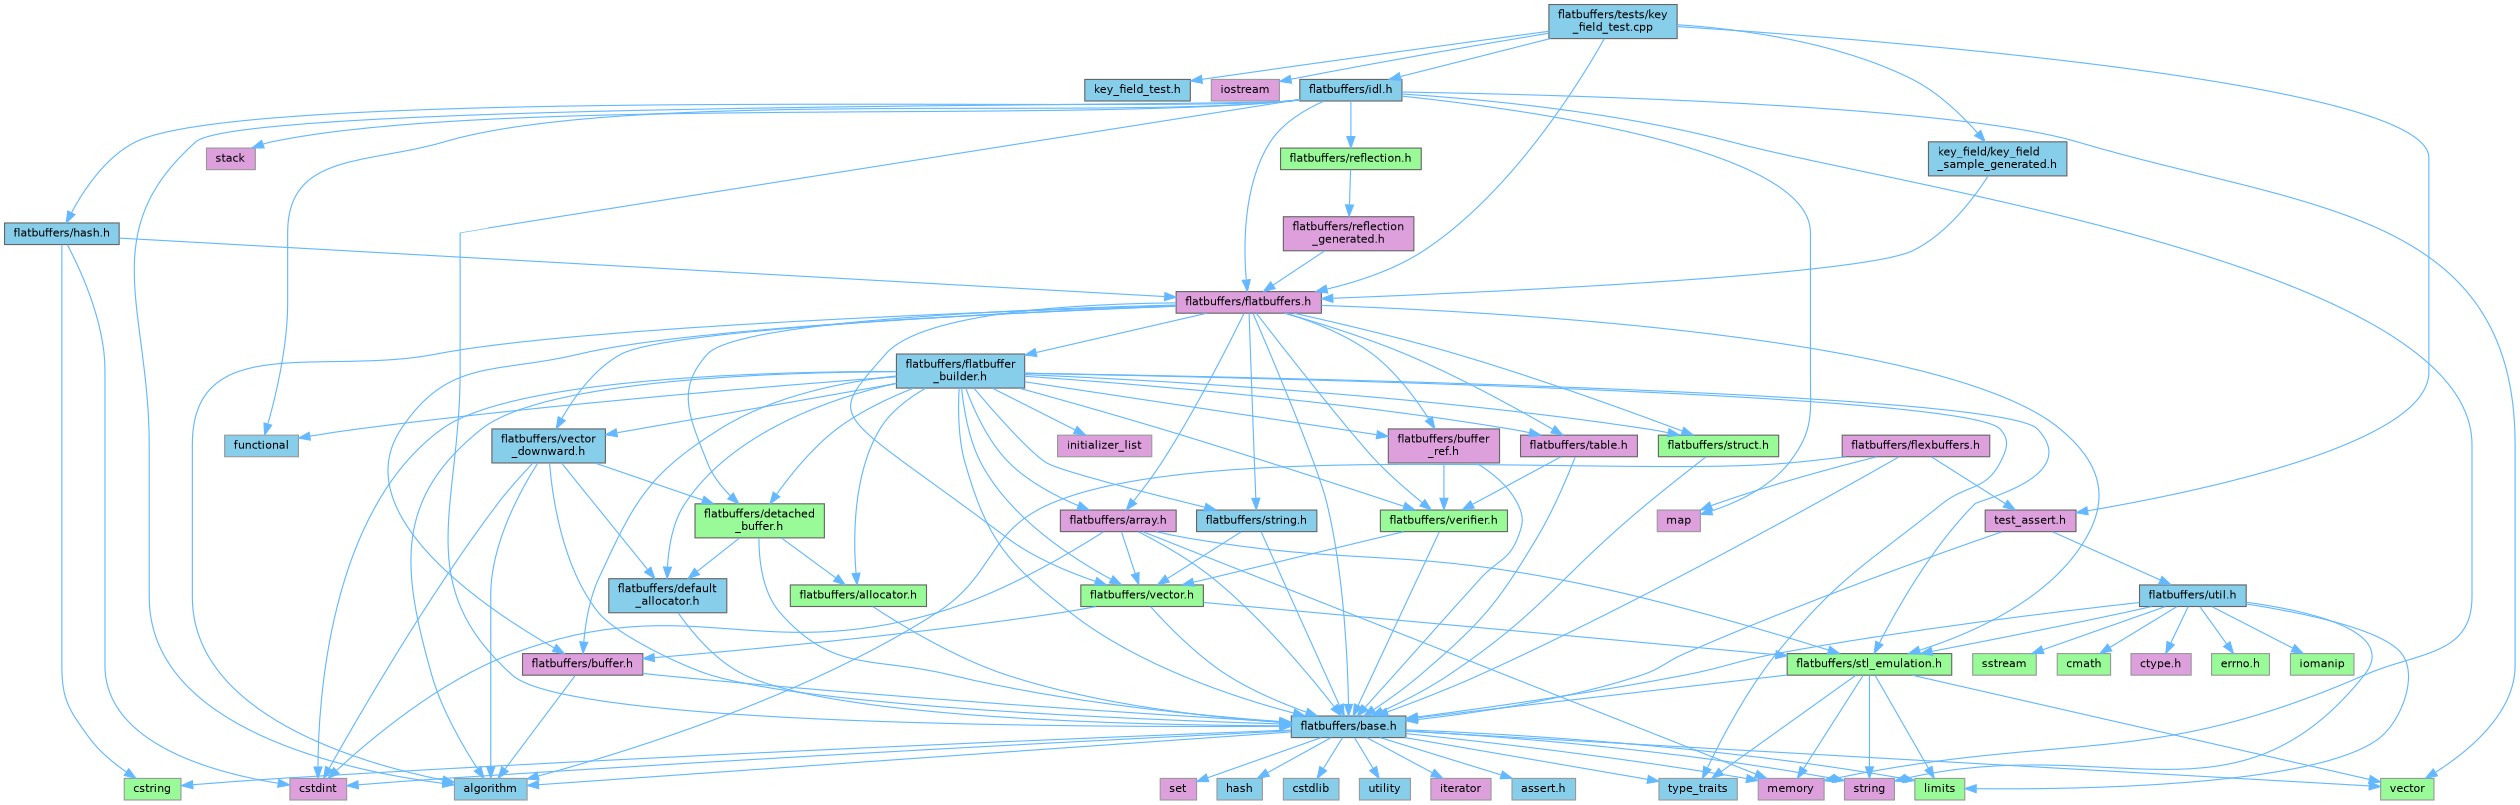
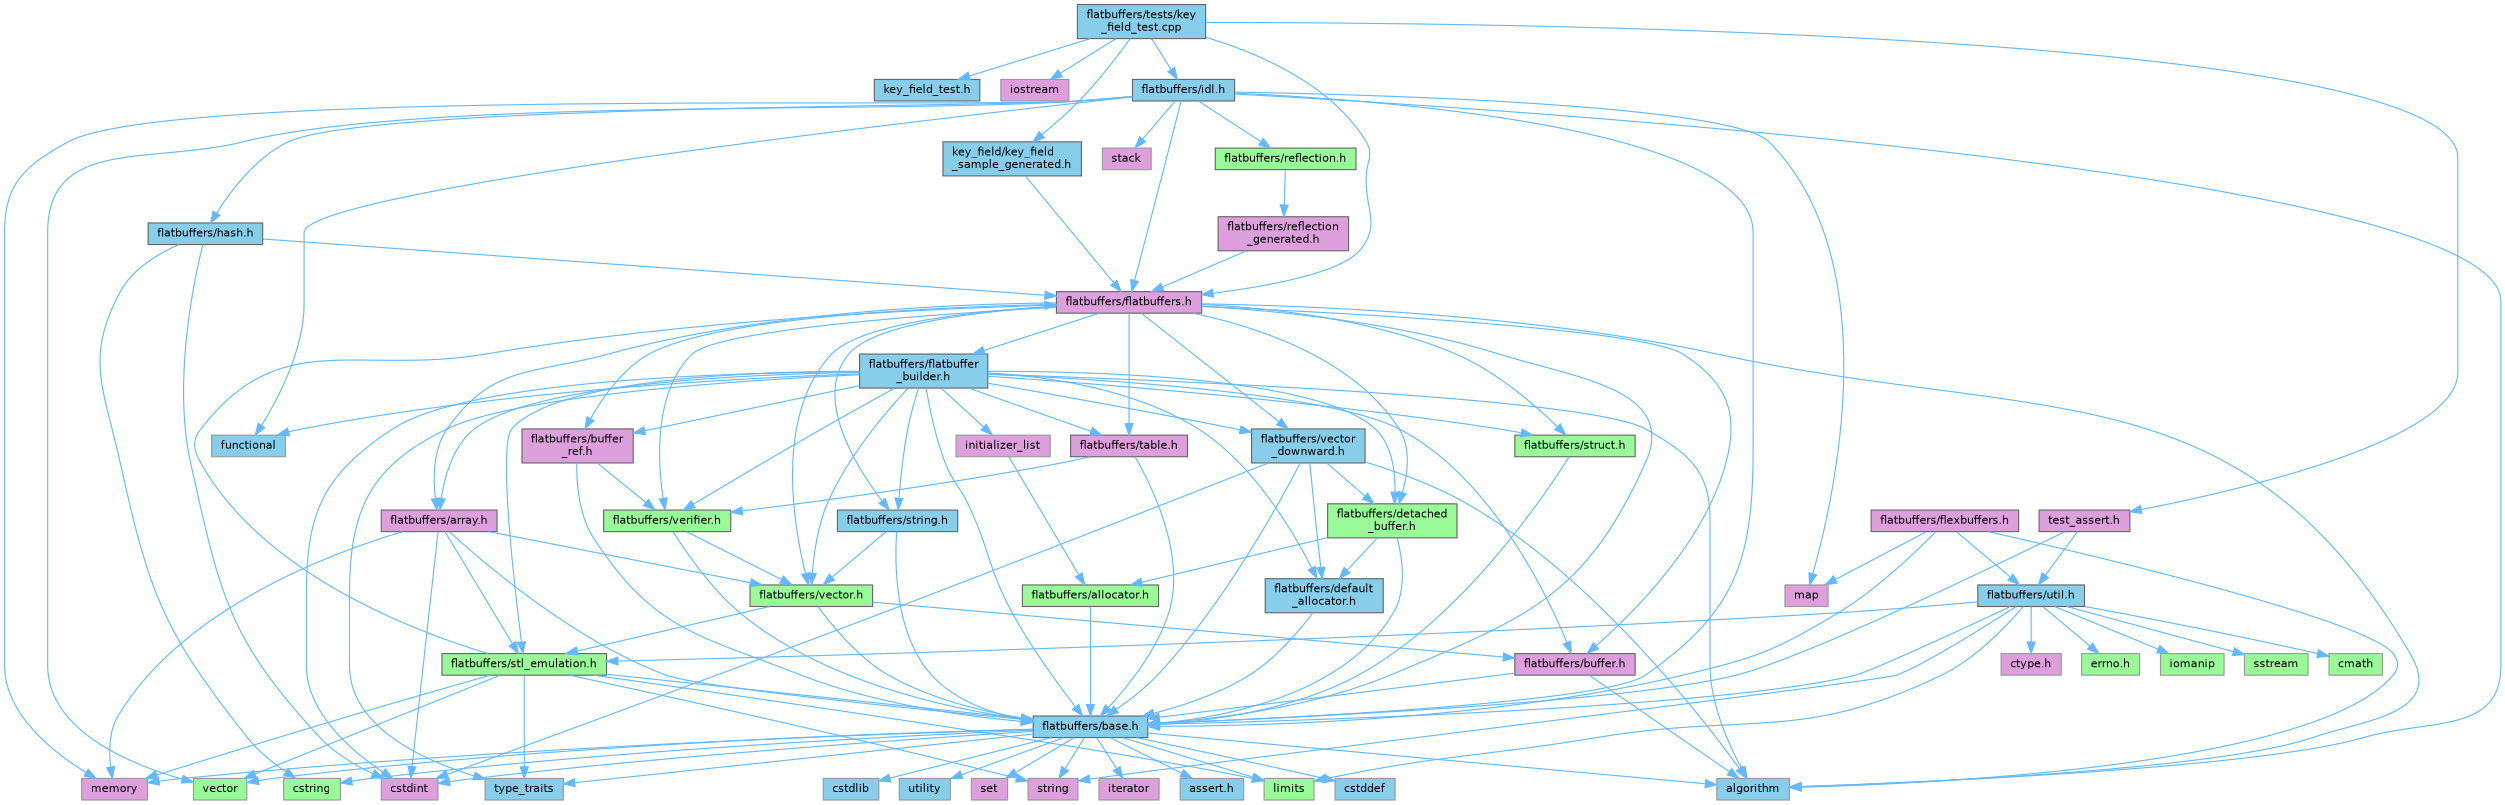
(1861, 358) -> (418, 360)
(864, 469) -> (1044, 516)
(1968, 480) -> (1983, 554)
(1240, 789) -> (1365, 789)
